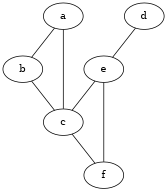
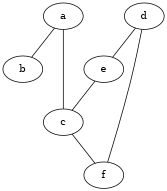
(43, 96) -> none
(104, 122) -> (127, 96)
